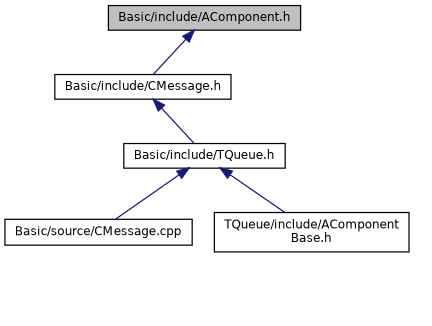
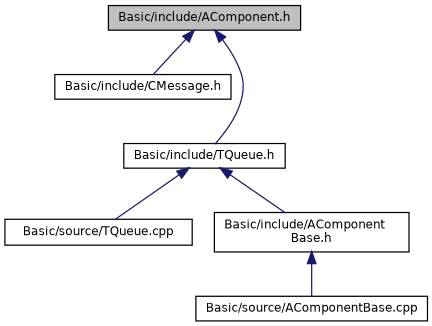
(178, 126) -> (243, 93)
(99, 232) -> (99, 232)
(312, 232) -> (312, 232)
none -> (312, 309)
